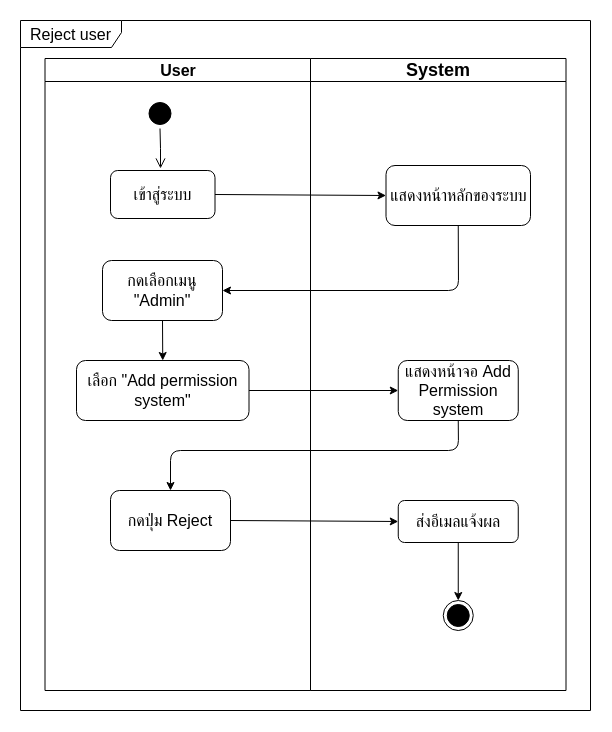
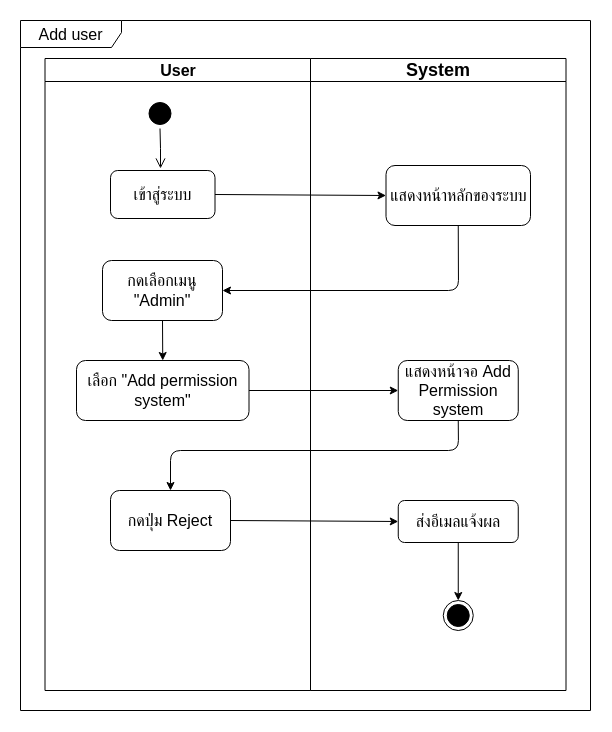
(71, 35) -> (71, 35)
